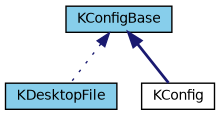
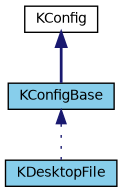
(153, 63) -> (61, 65)
